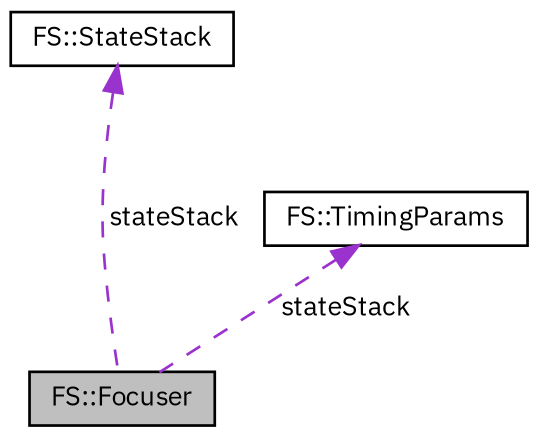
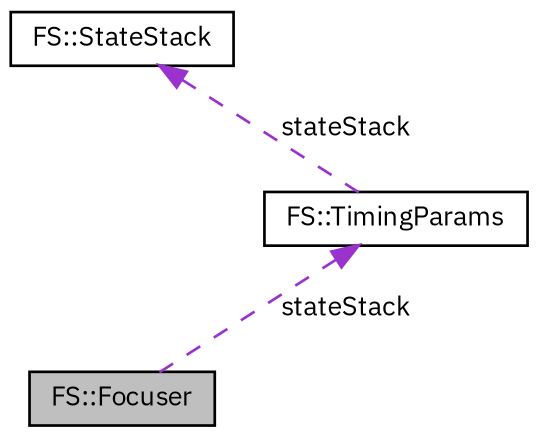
(103, 233) -> (271, 136)
